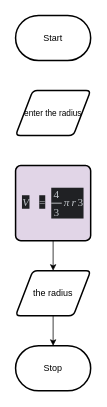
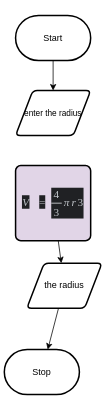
none -> (53, 84)
(53, 293) -> (64, 285)
(53, 368) -> (42, 372)
